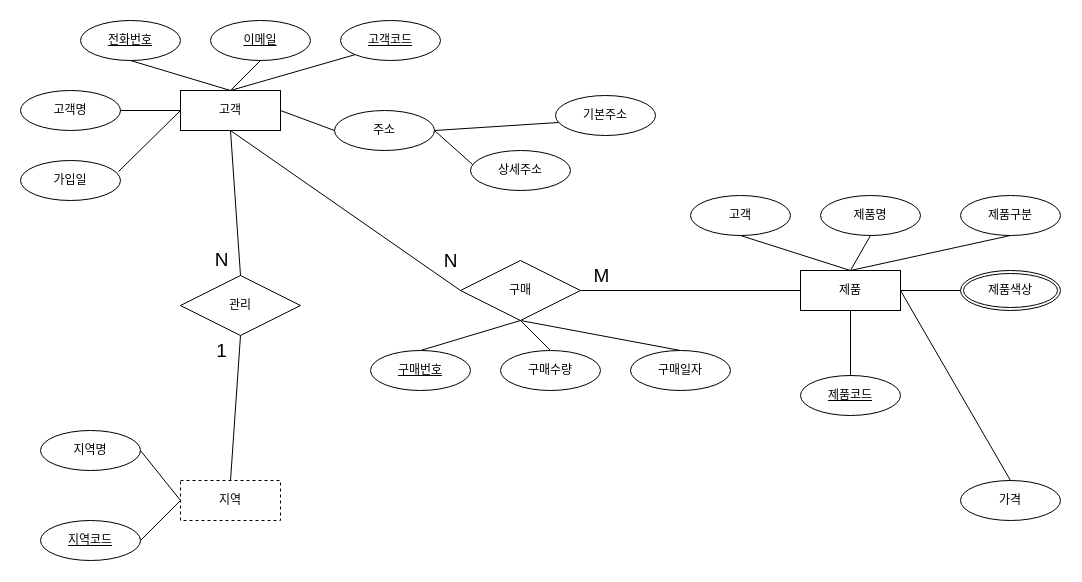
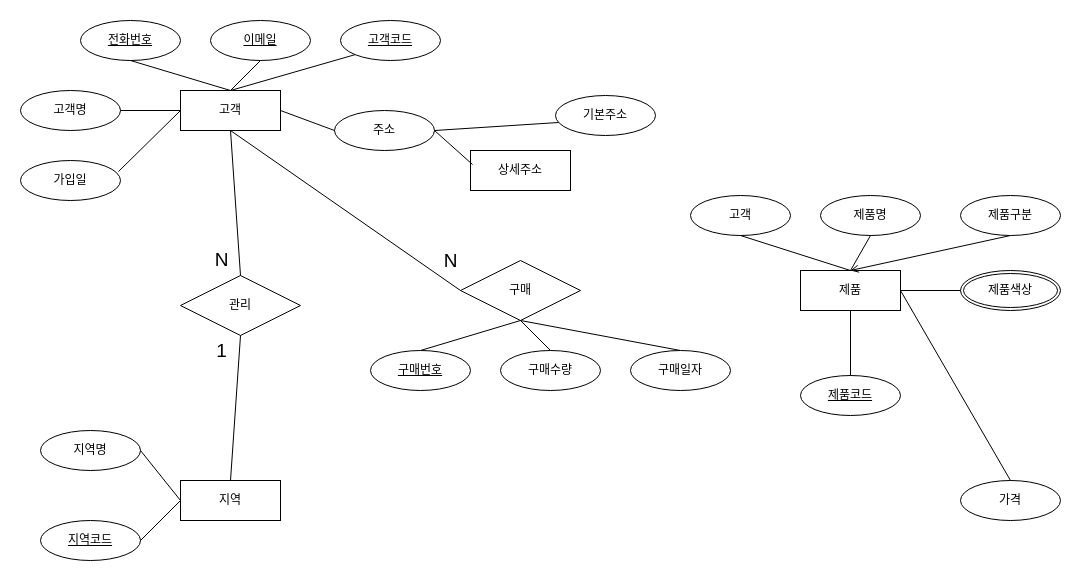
(521, 171) -> (521, 171)
(856, 269) -> (856, 269)
(691, 291) -> none
(231, 501) -> (231, 501)
